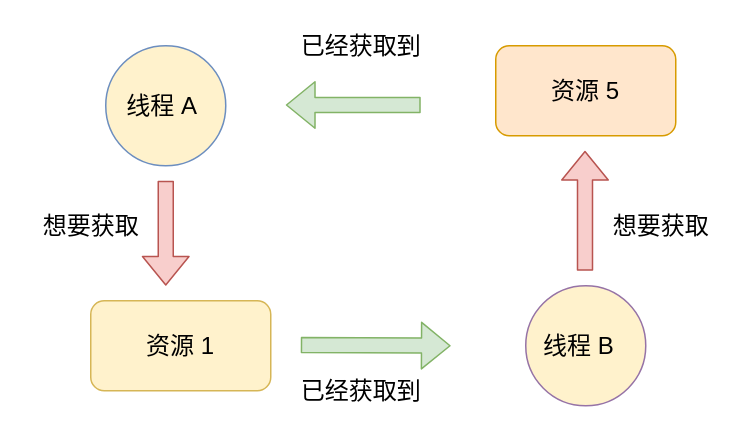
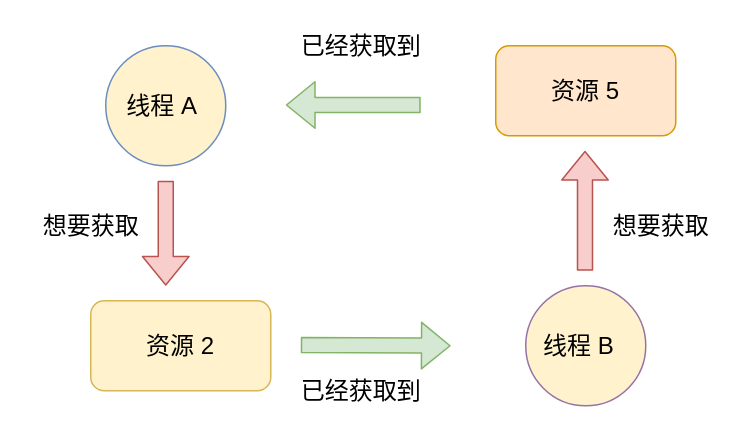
(181, 346) -> (181, 346)
